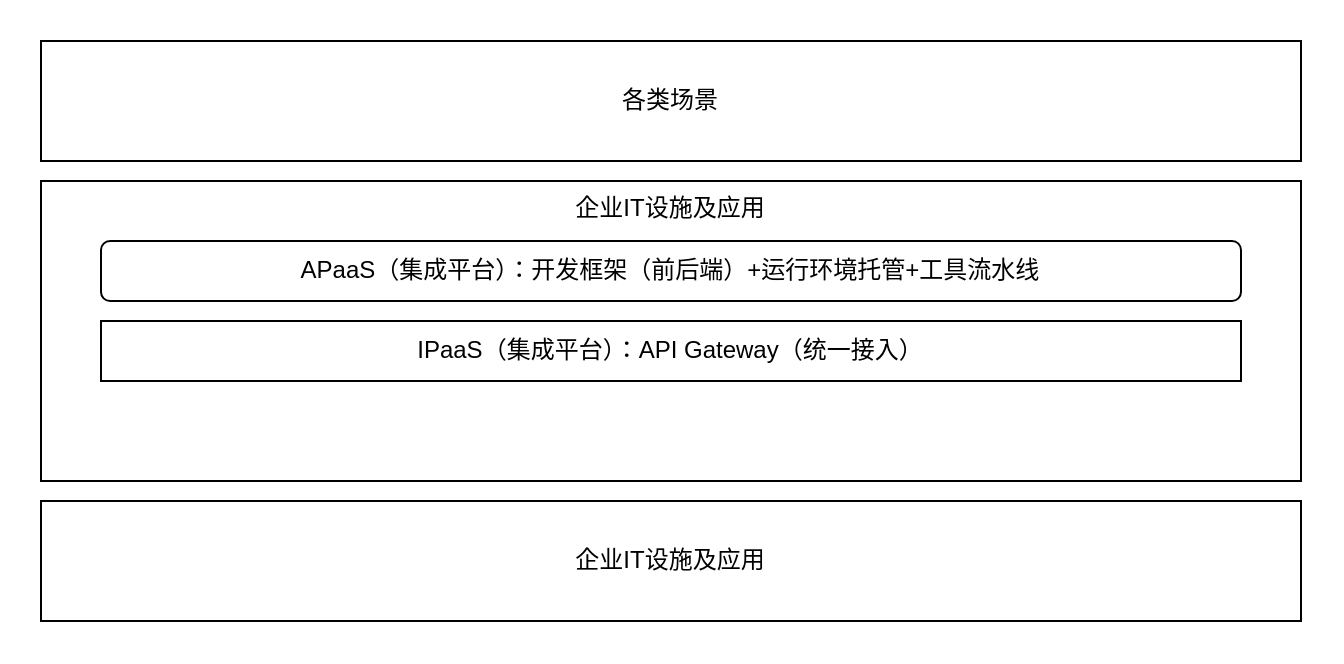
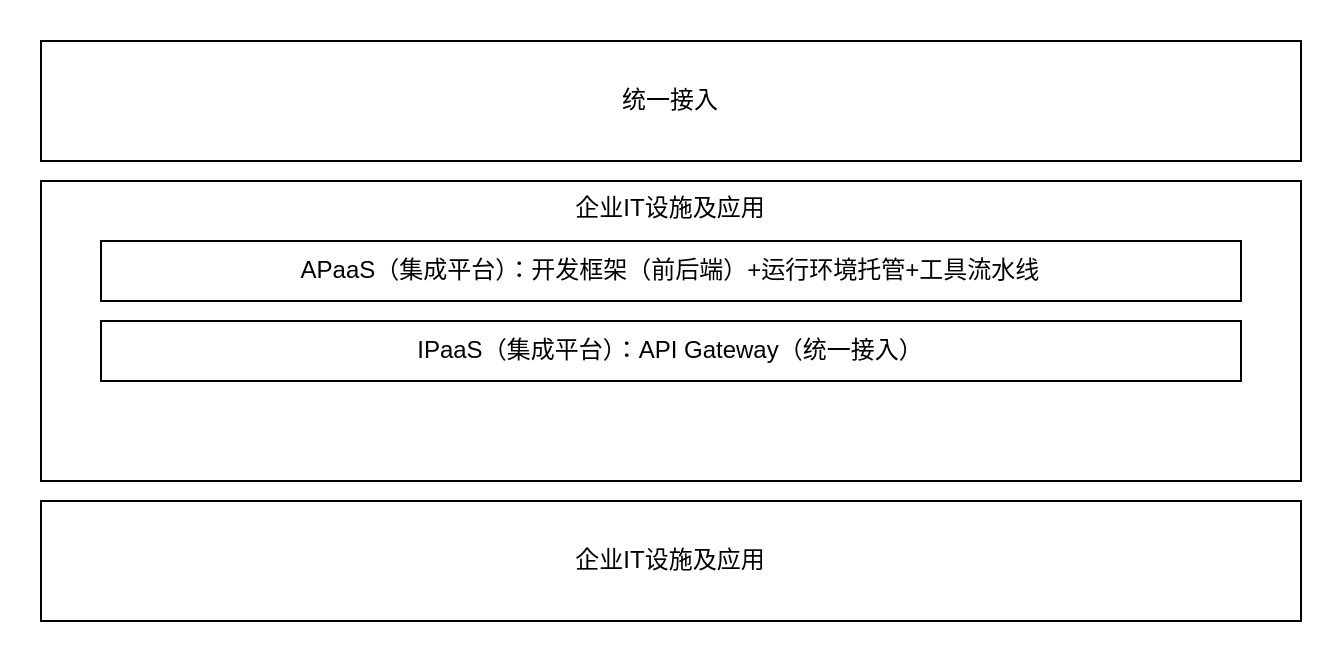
(671, 101) -> (671, 101)
(671, 271) -> (671, 271)
